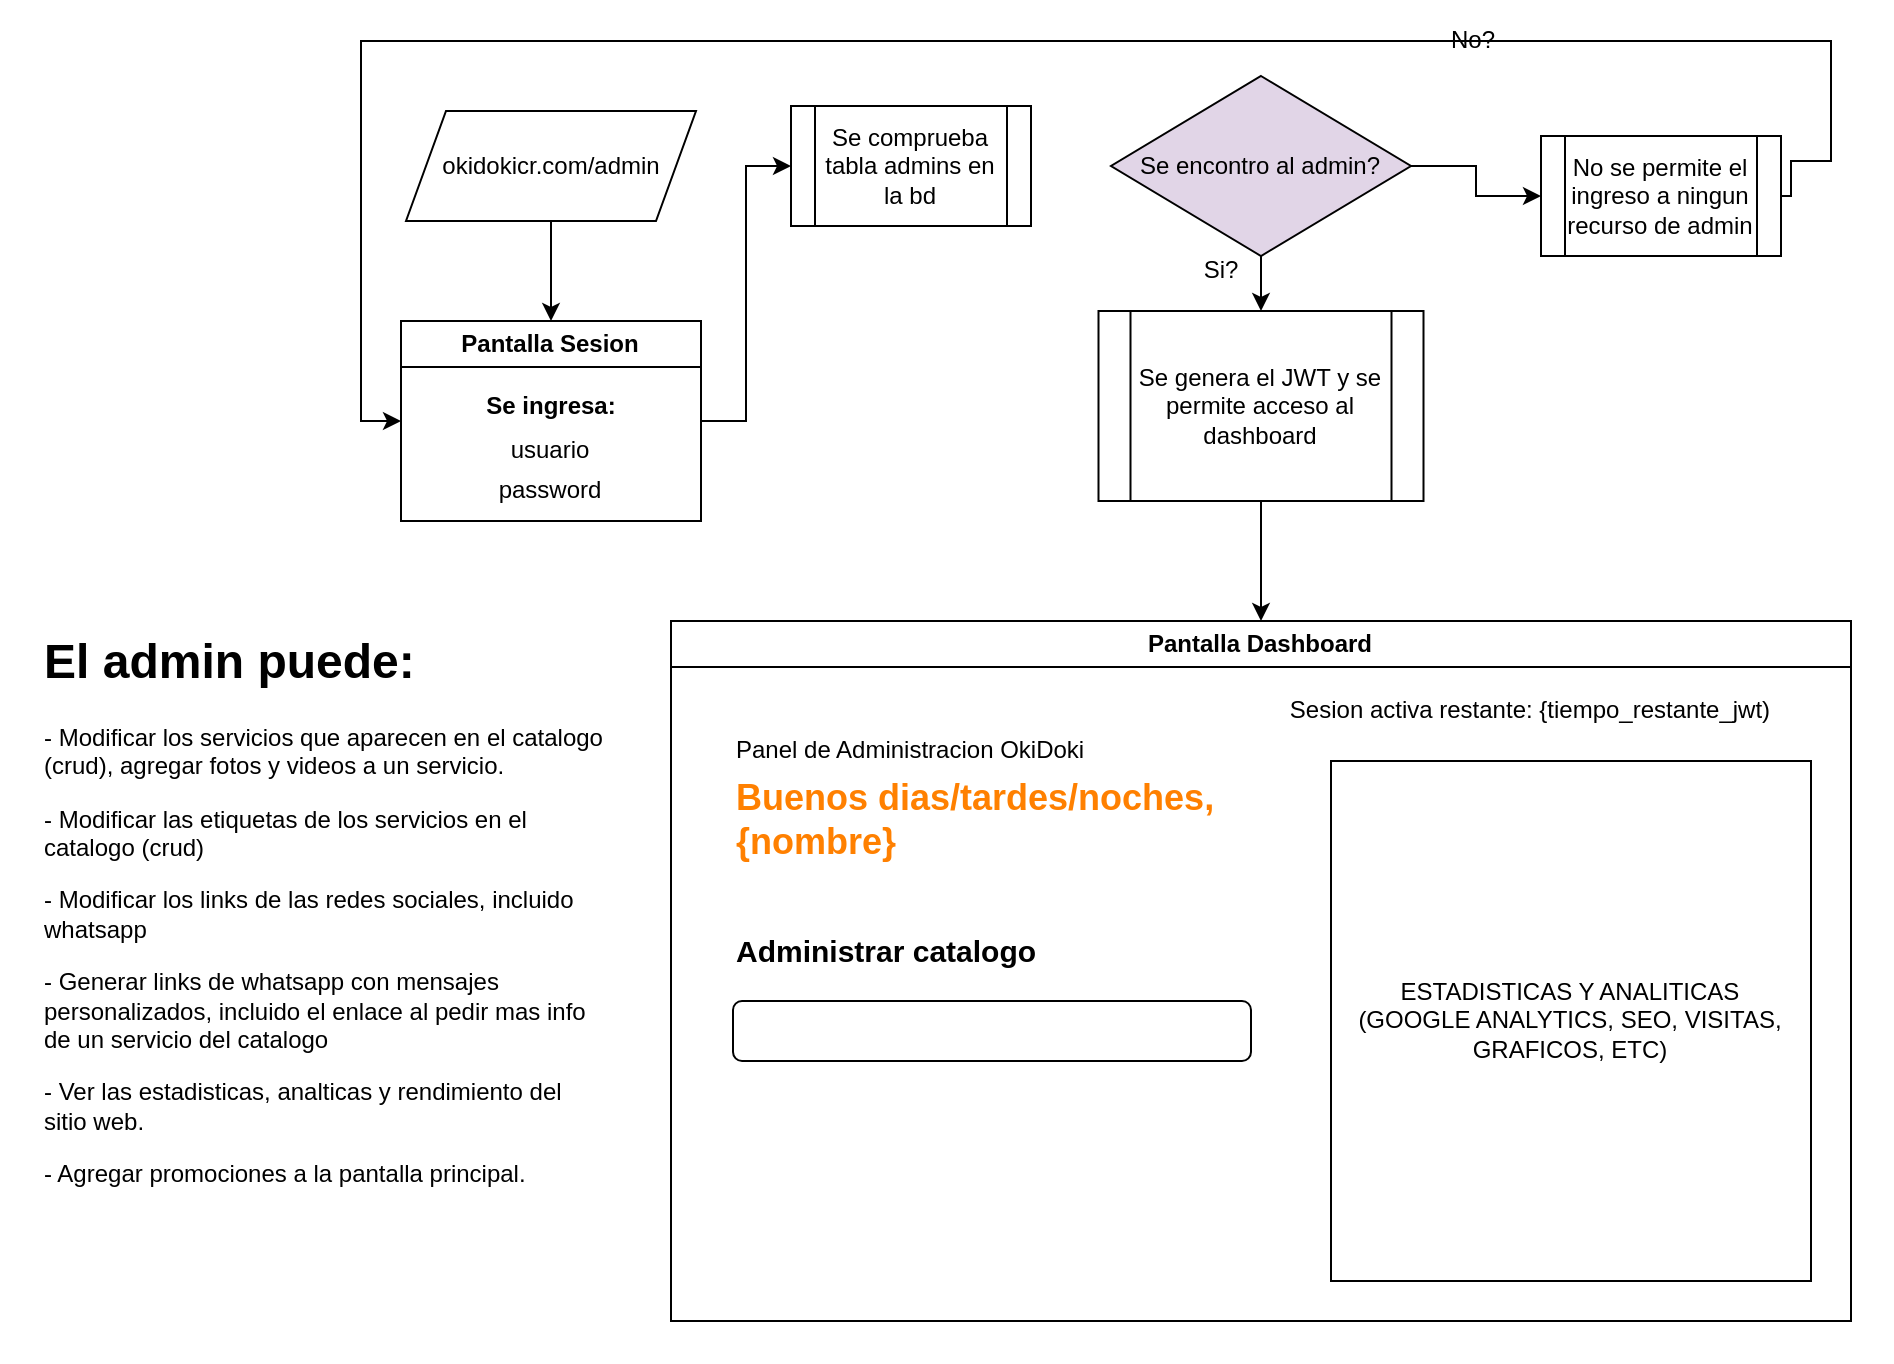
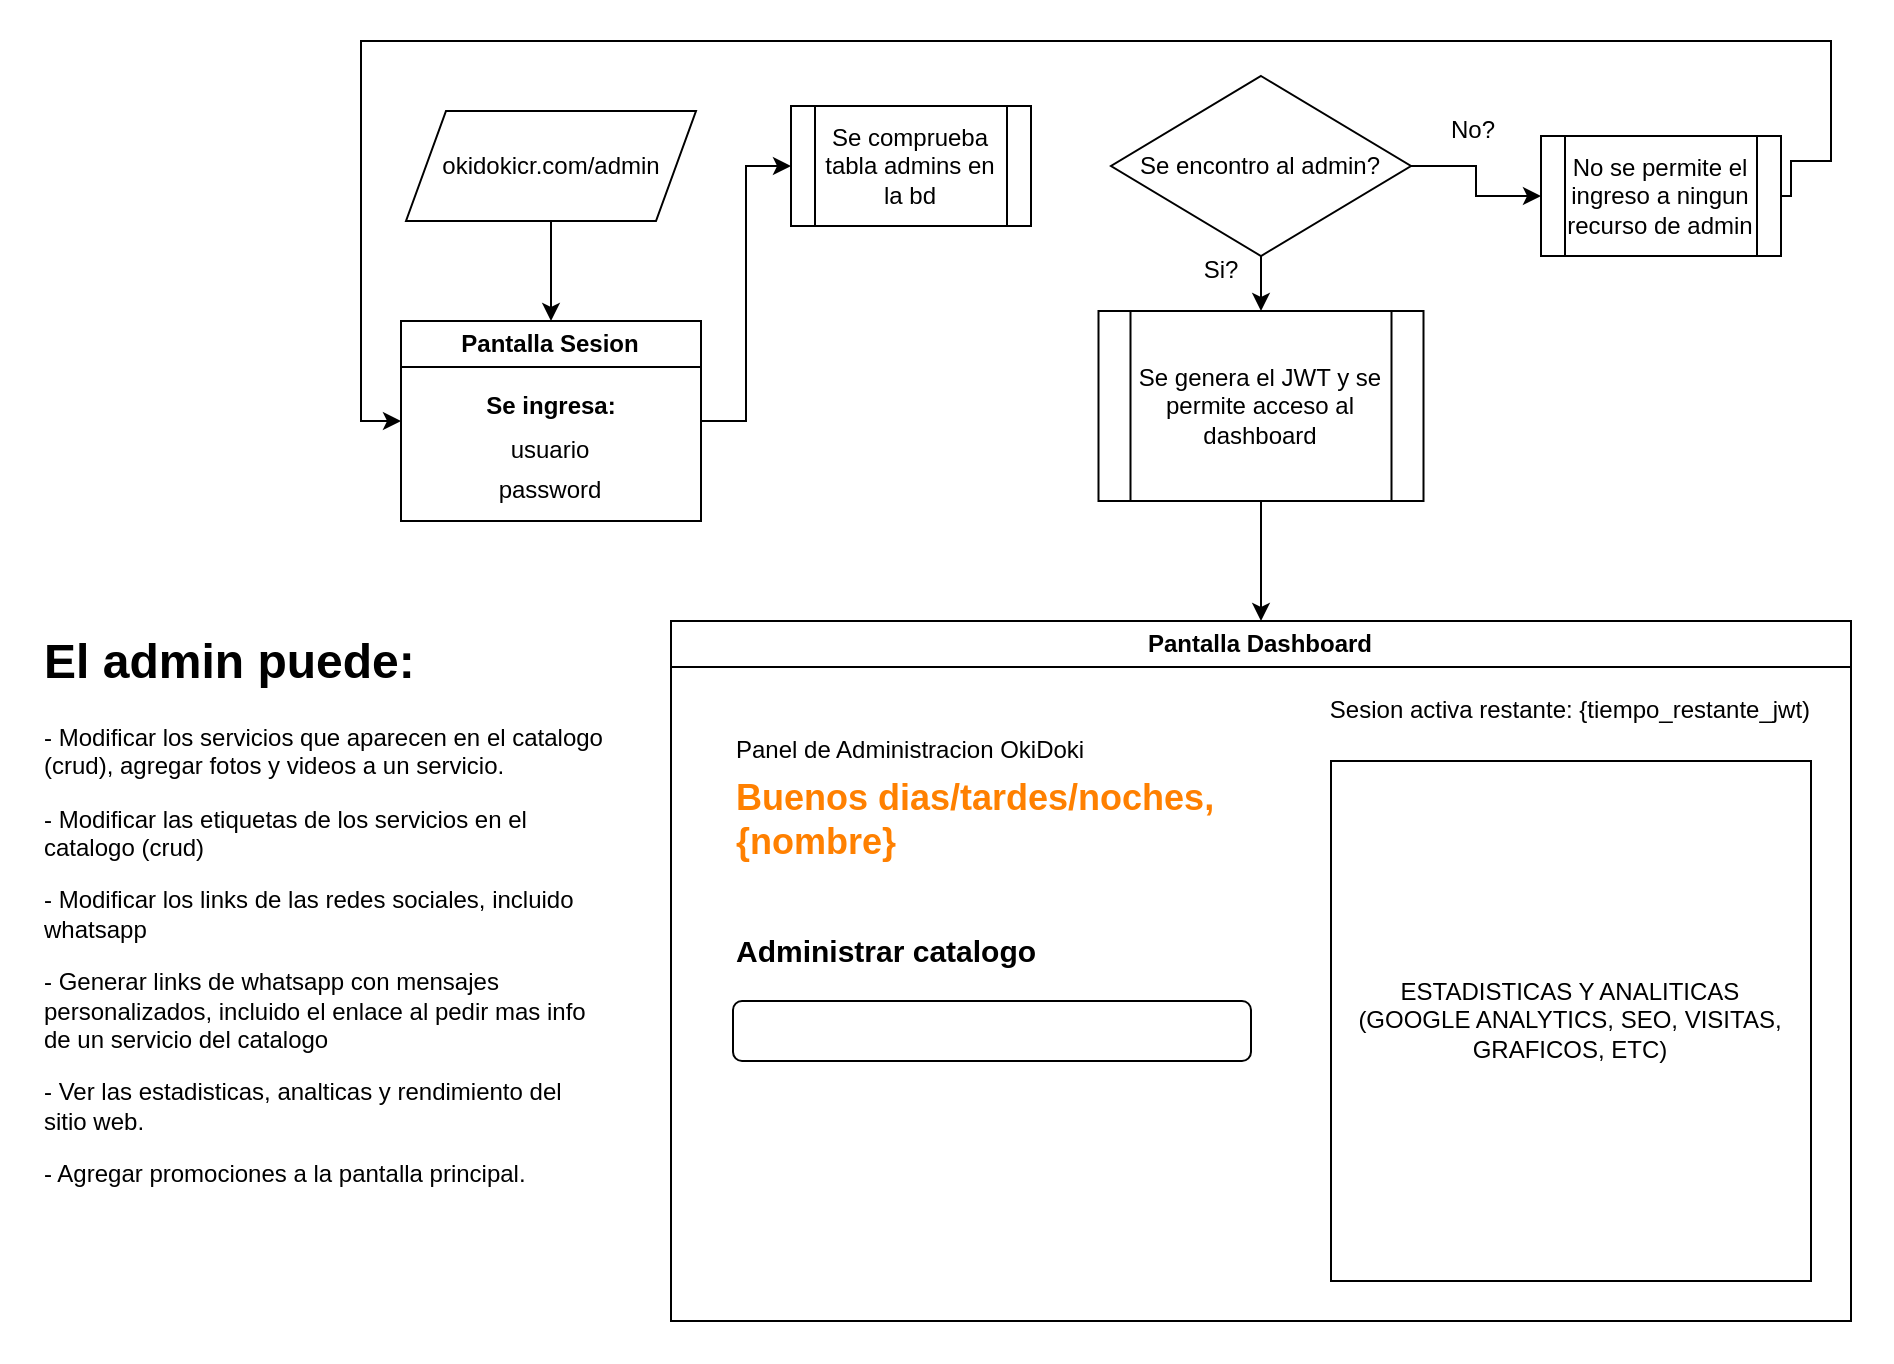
(1474, 41) -> (1474, 131)
(1261, 166) -> (1261, 166)
(1531, 711) -> (1571, 711)
